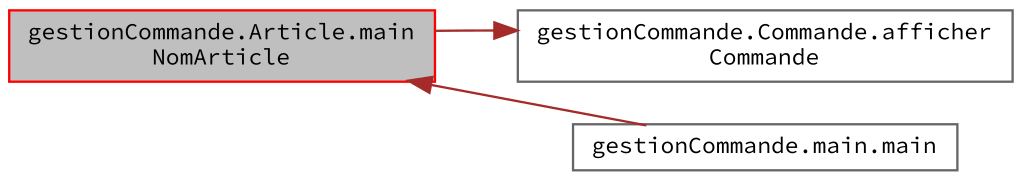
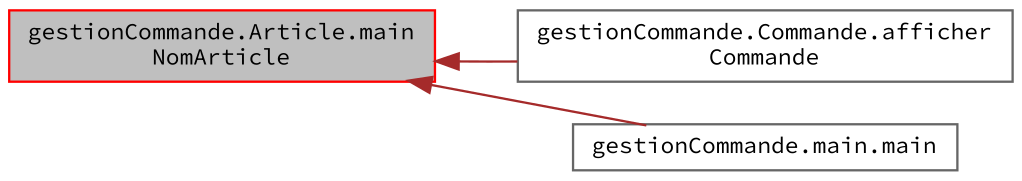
(465, 31) -> (488, 62)
